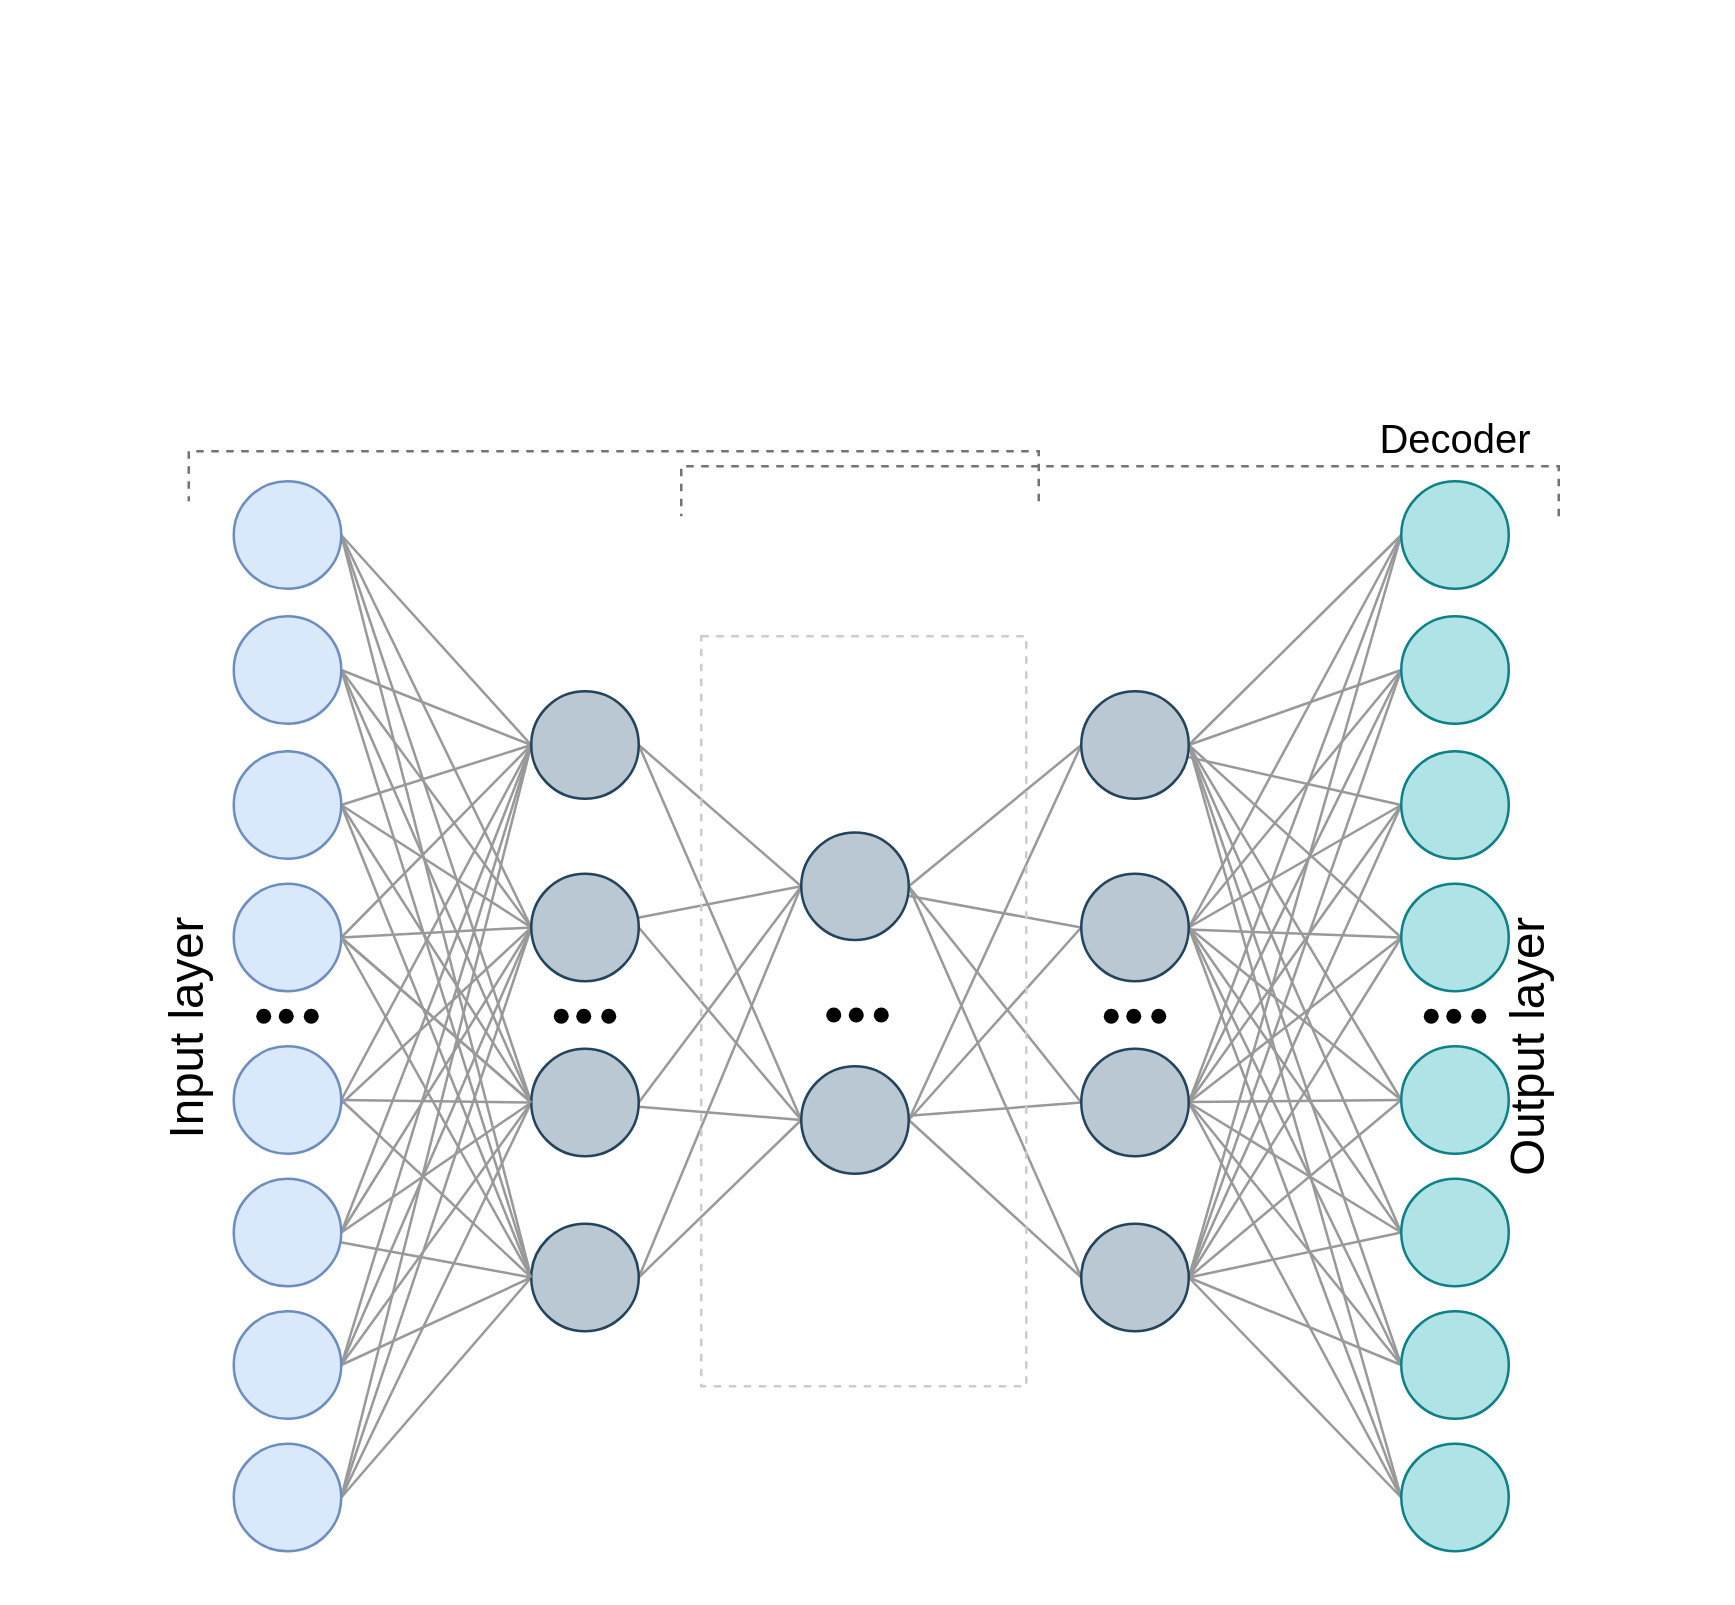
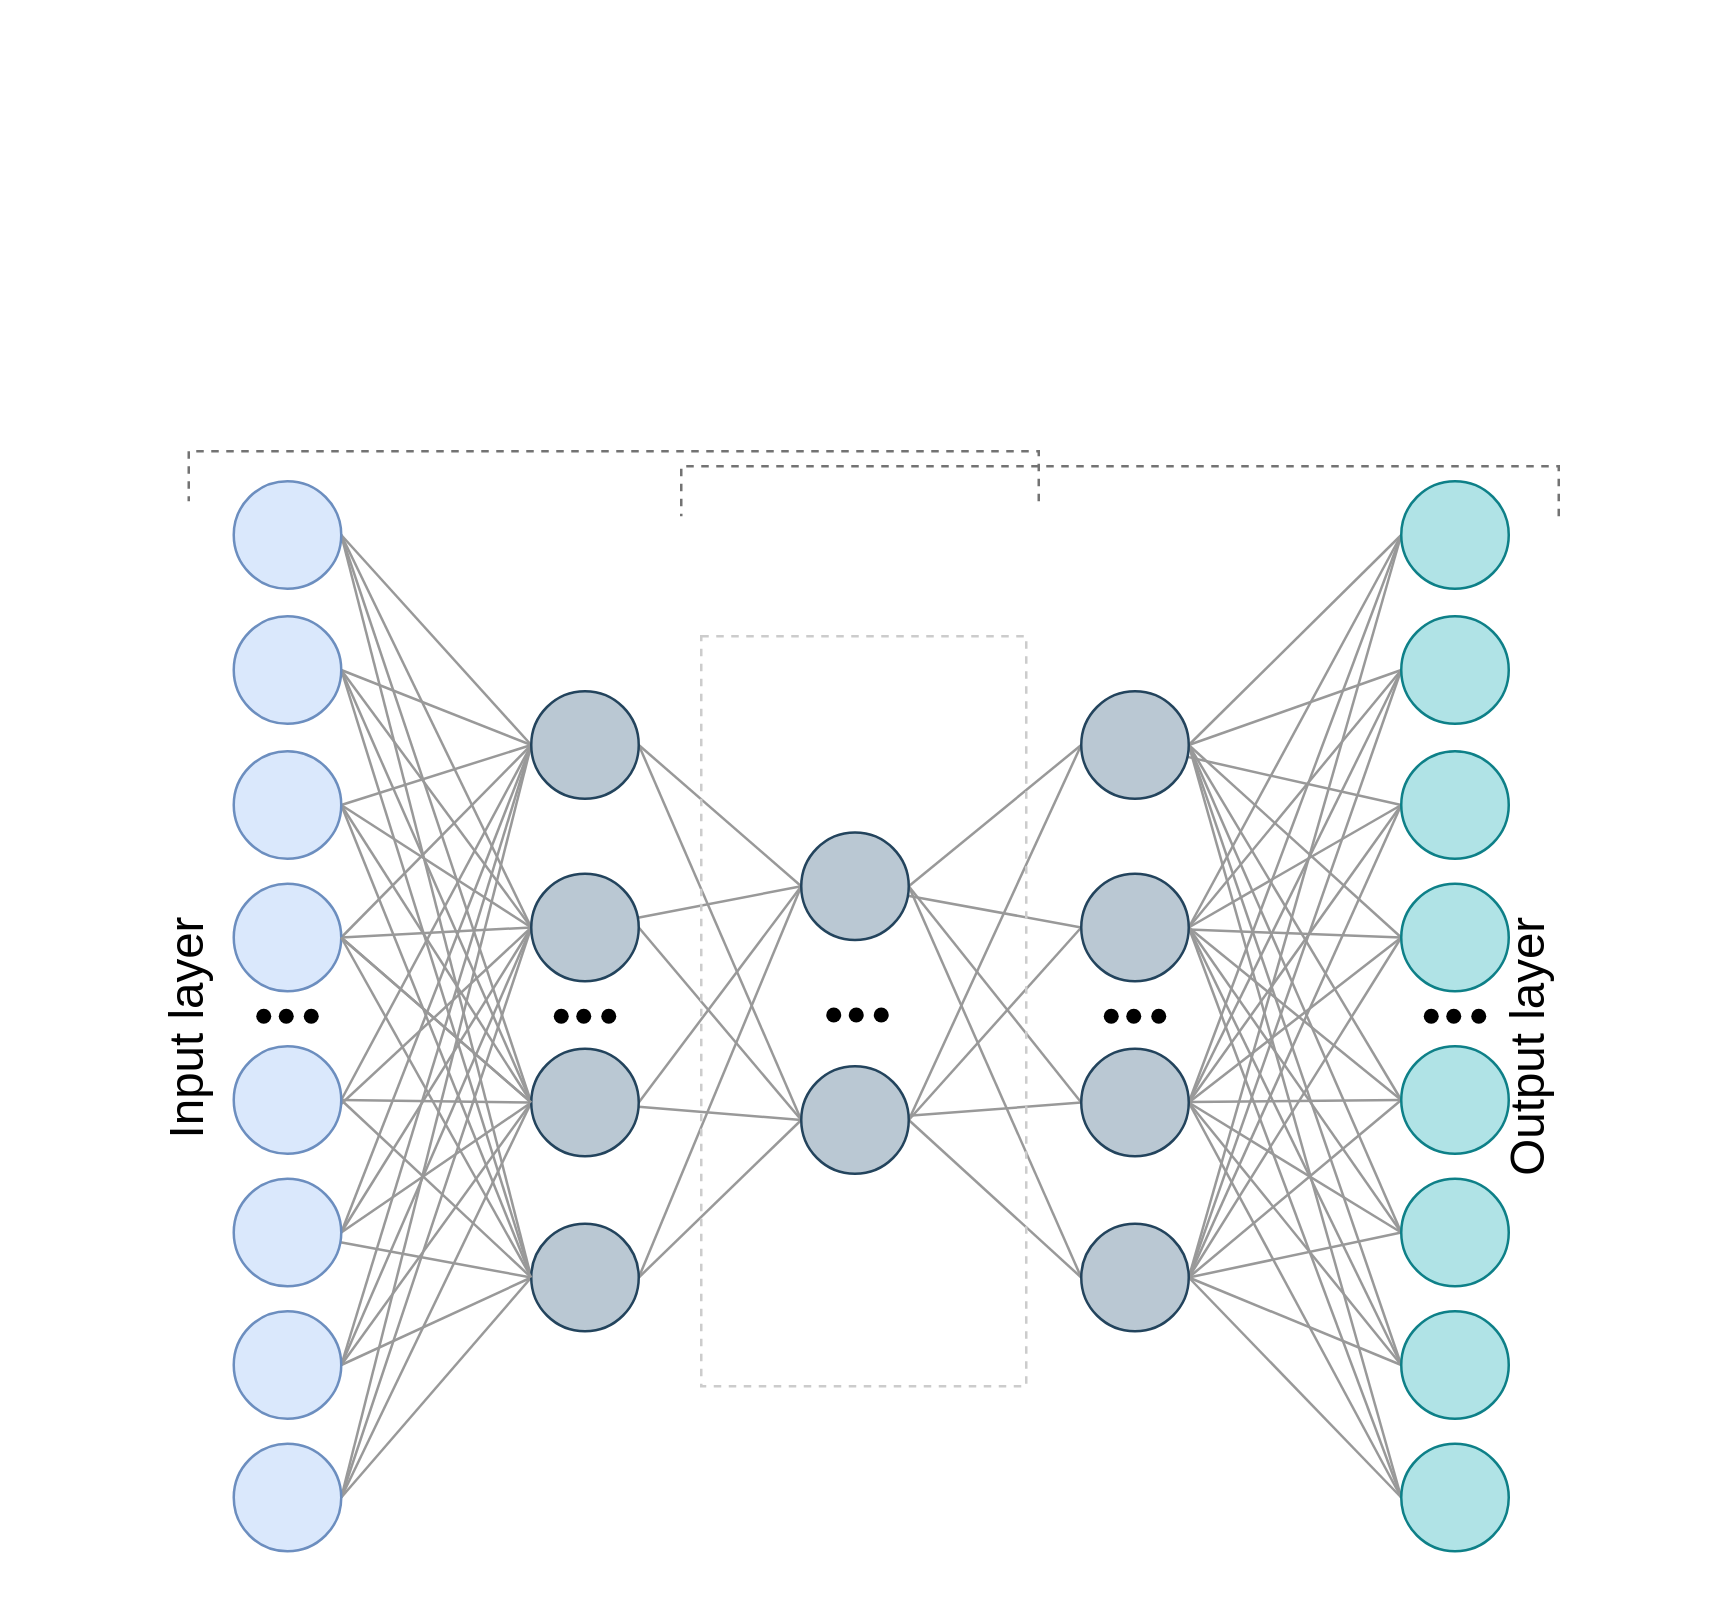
(1455, 439) -> none
